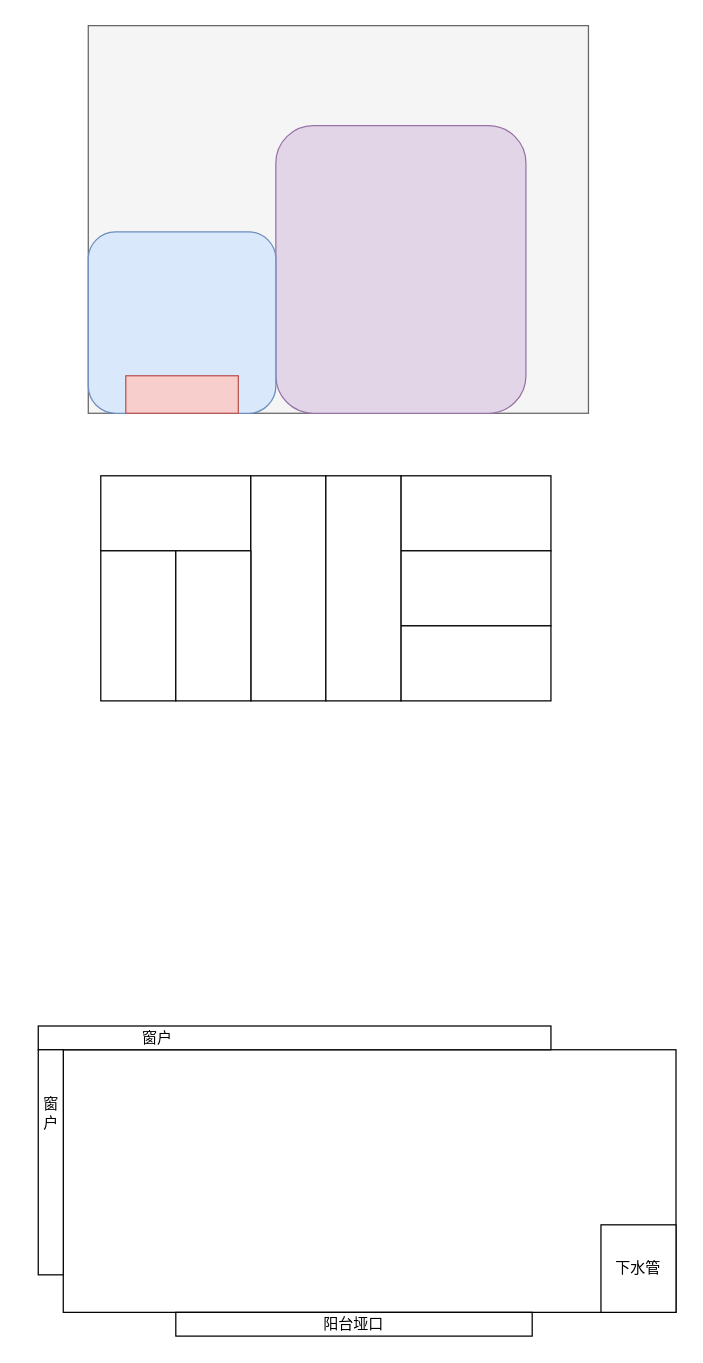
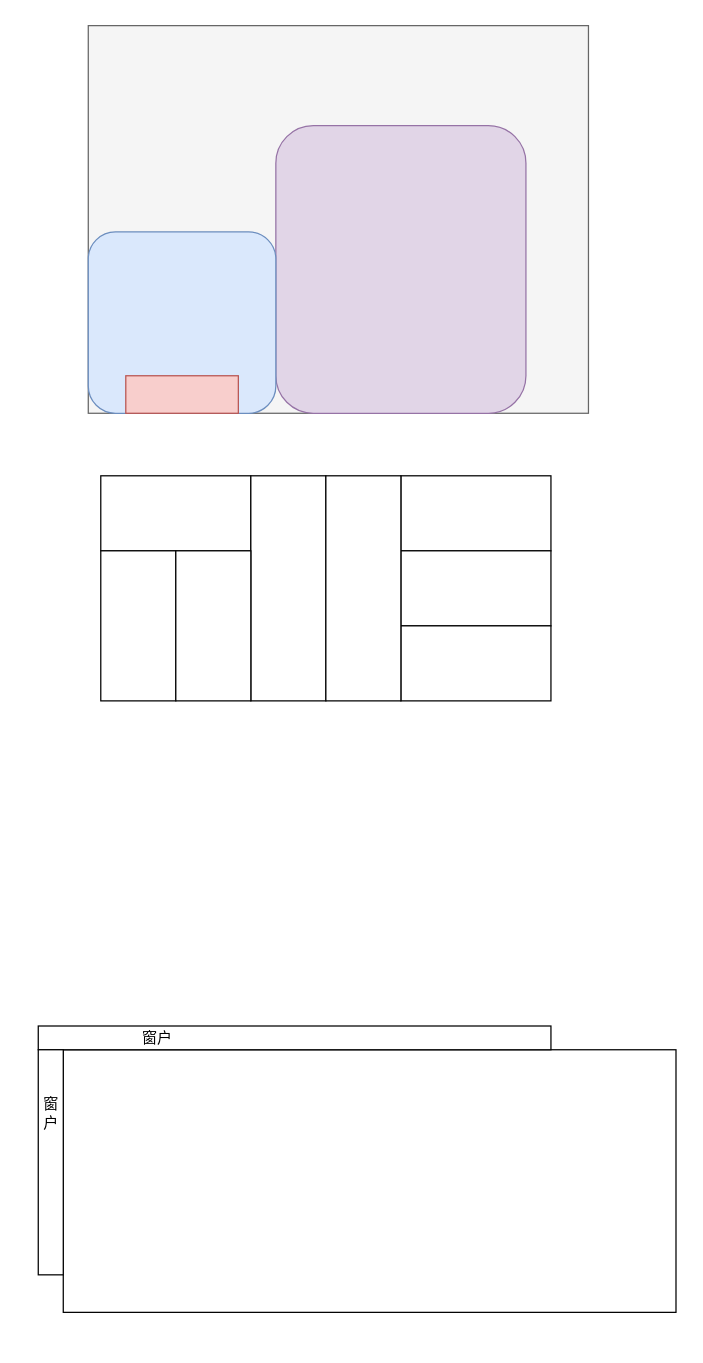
(638, 1268) -> none
(354, 1324) -> none
